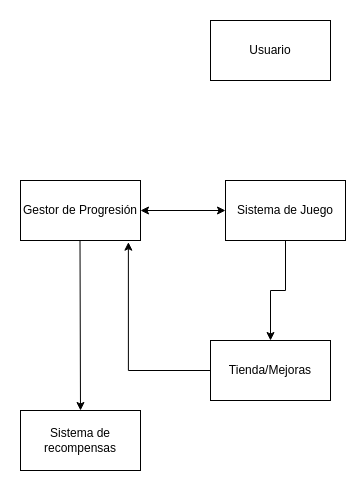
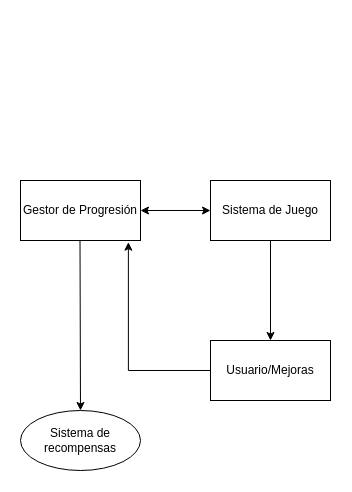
(271, 51) -> none
(286, 211) -> (271, 211)
(271, 371) -> (271, 371)
(81, 441) -> (81, 441)
